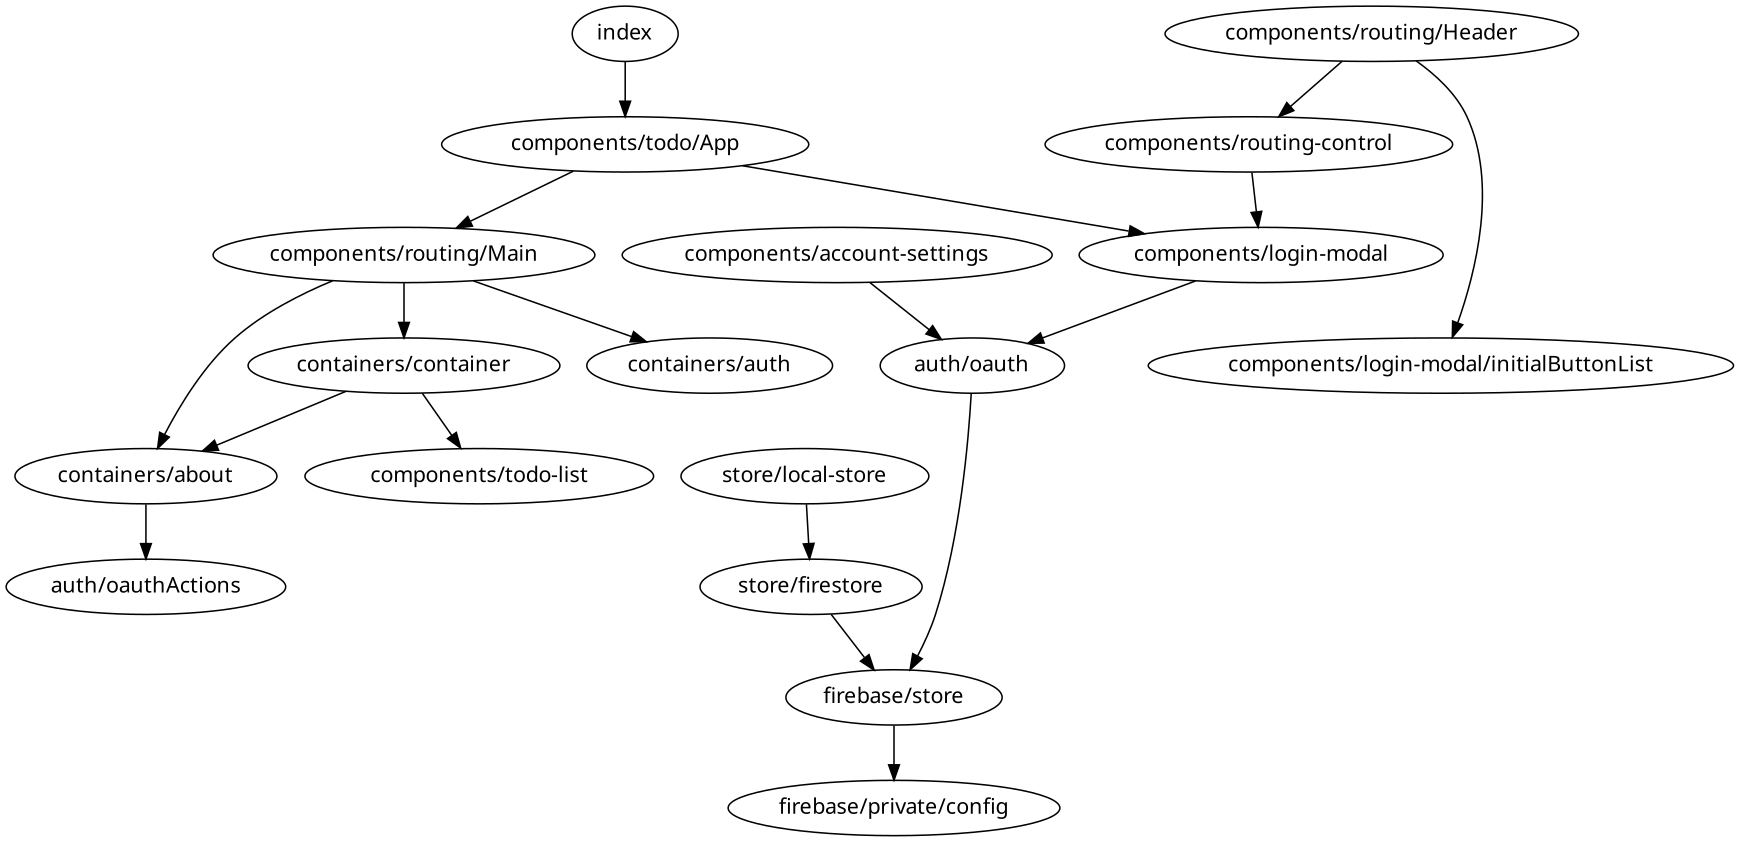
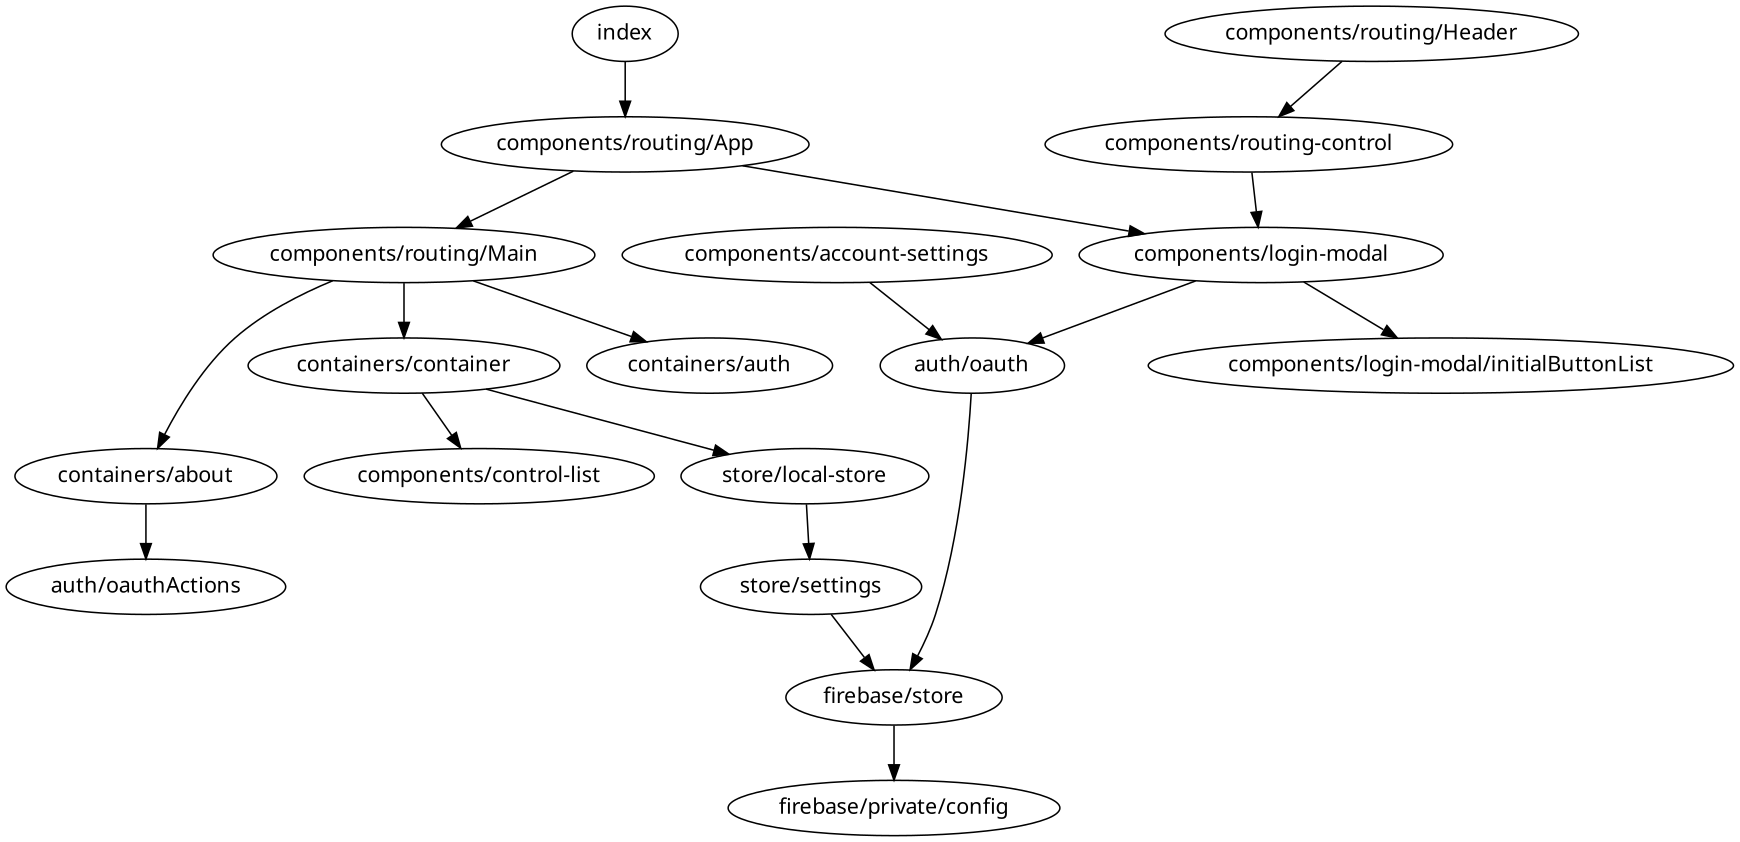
(625, 144) -> (625, 144)
(1482, 182) -> (1344, 306)
(281, 418) -> (600, 420)
(479, 476) -> (479, 476)
(811, 587) -> (811, 587)
